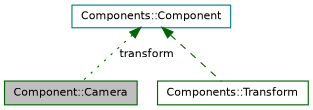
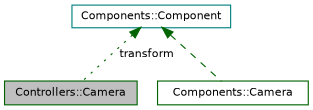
(71, 93) -> (71, 93)
(233, 93) -> (233, 93)
